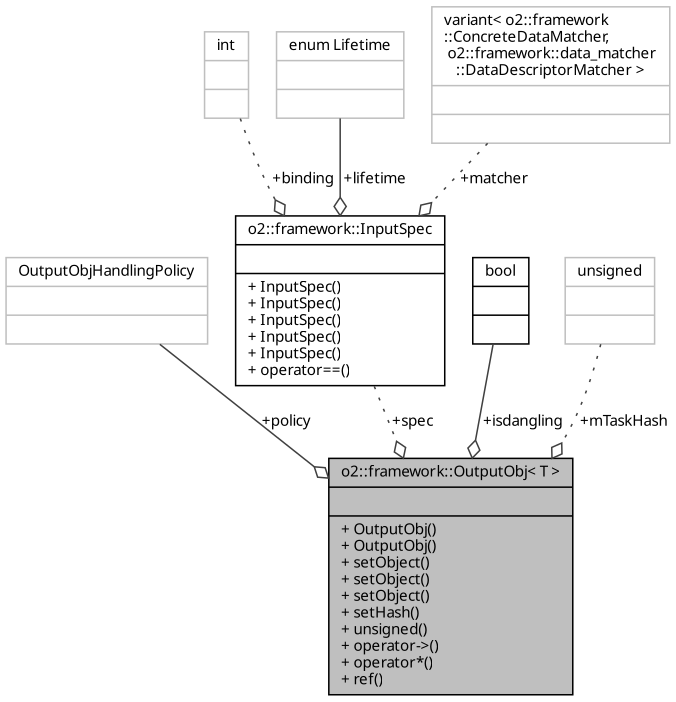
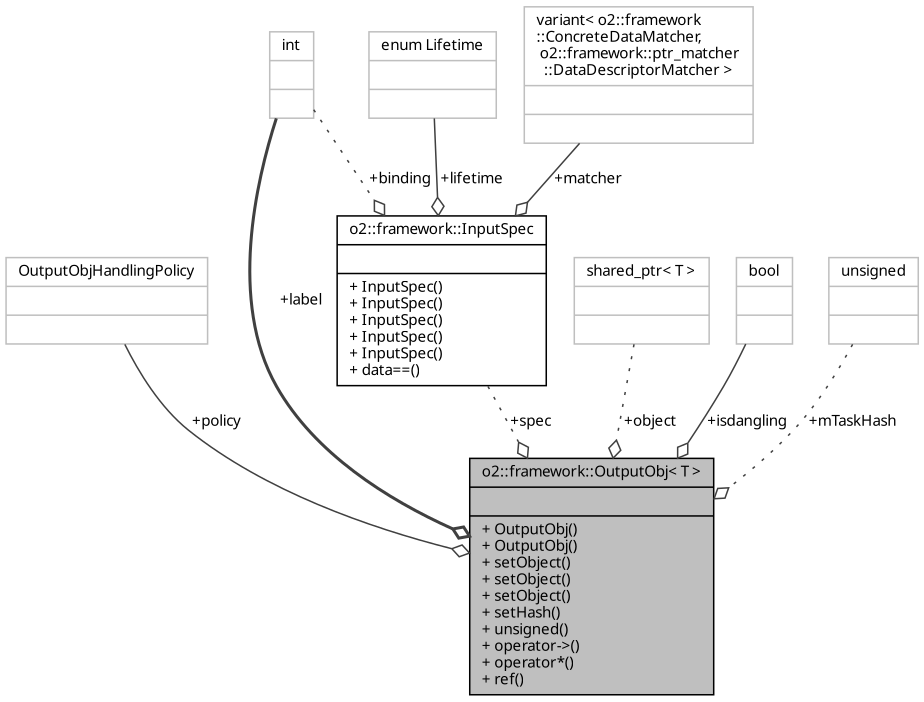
(551, 54) -> (639, 54)
(460, 173) -> (554, 173)
(501, 301) -> (764, 301)
none -> (642, 301)
none -> (267, 366)
(299, 370) -> (385, 370)
